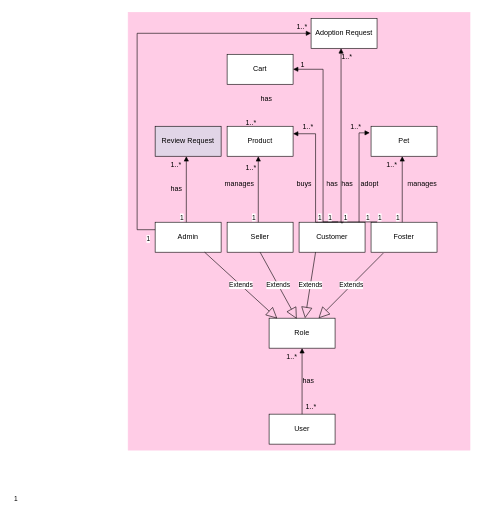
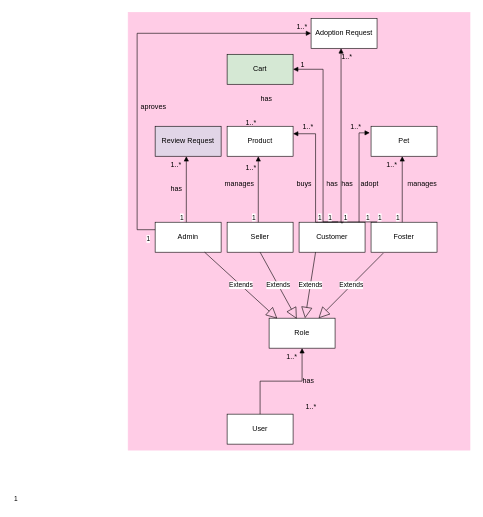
(260, 69) -> (260, 69)
none -> (167, 107)
(302, 429) -> (260, 429)
